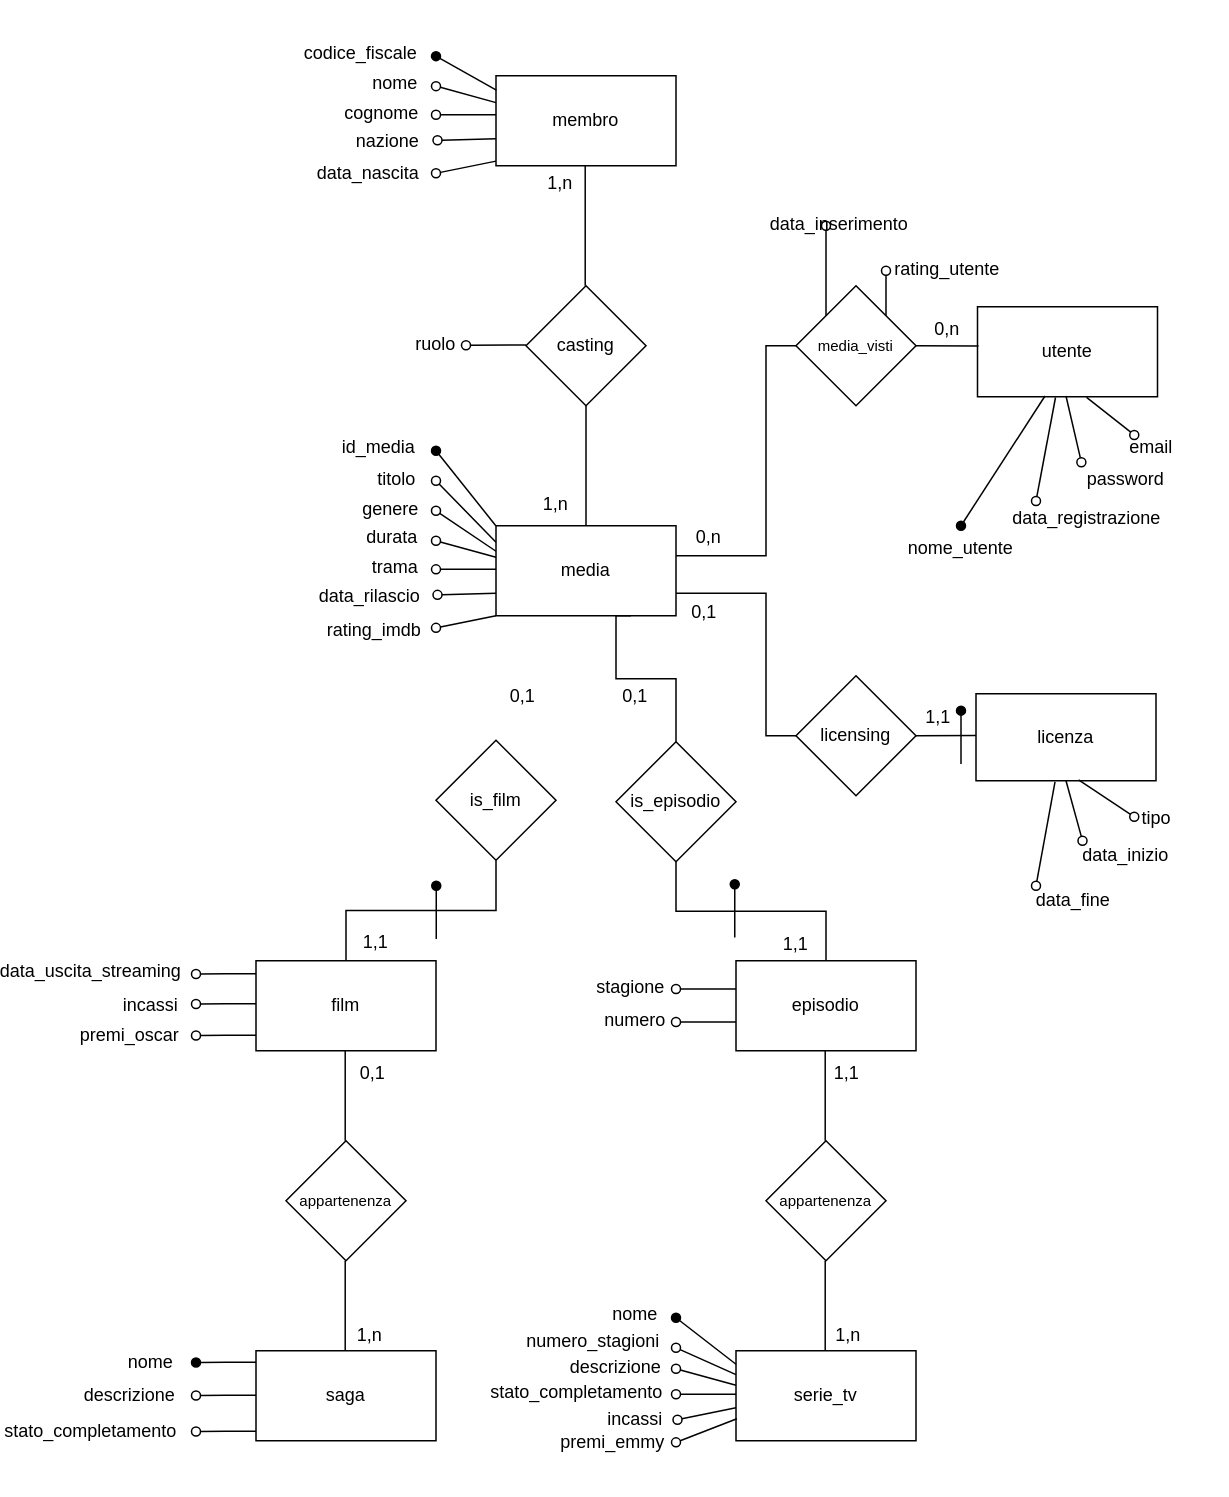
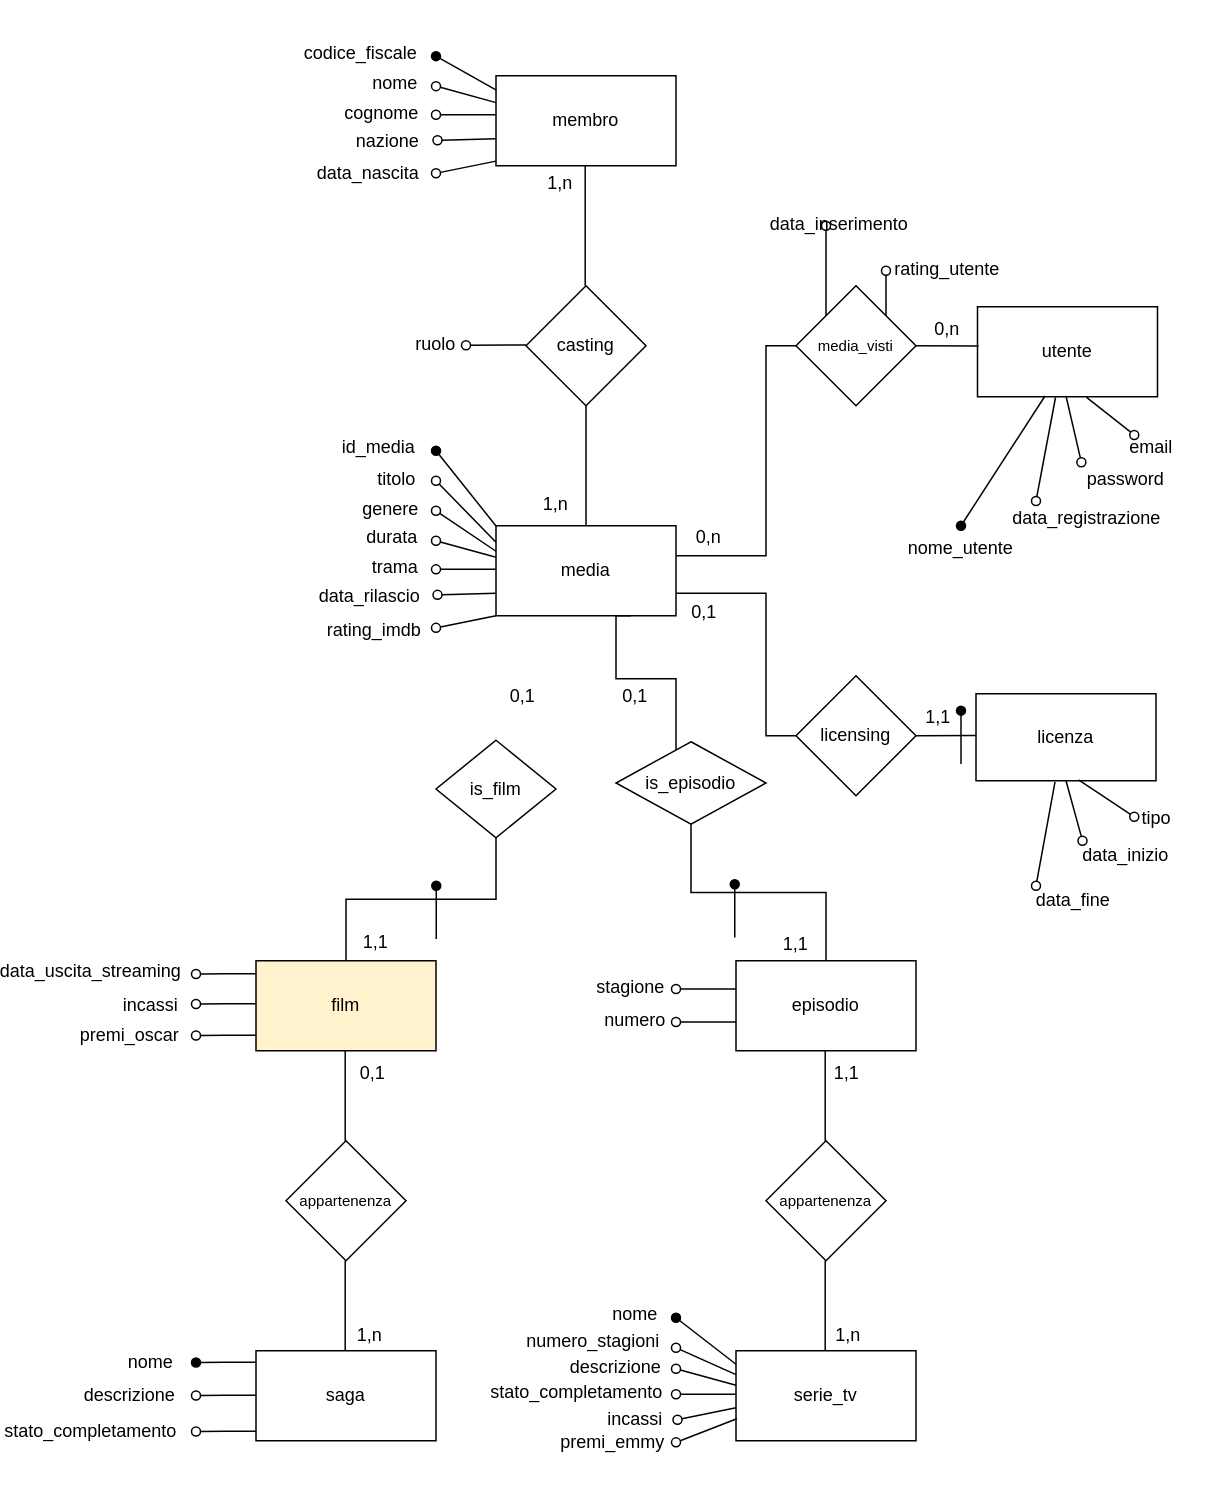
(496, 800) -> (496, 789)
(676, 802) -> (691, 783)
(346, 1006) -> (346, 1006)
